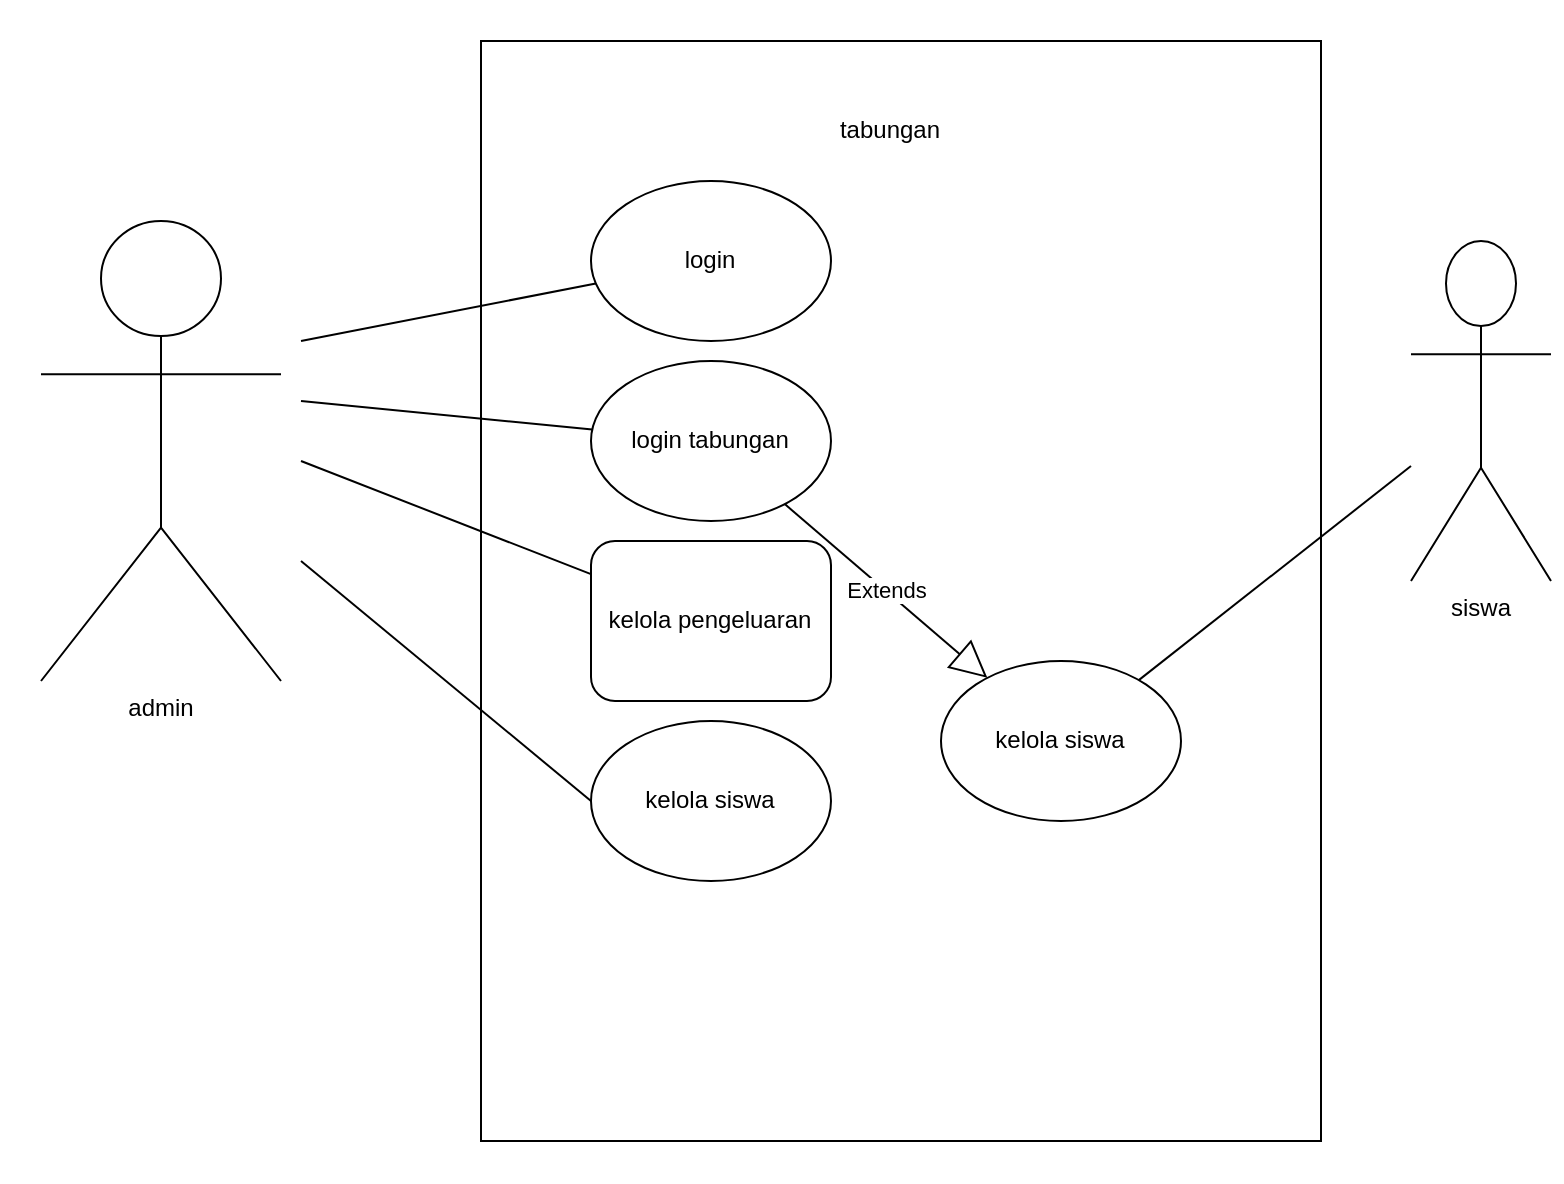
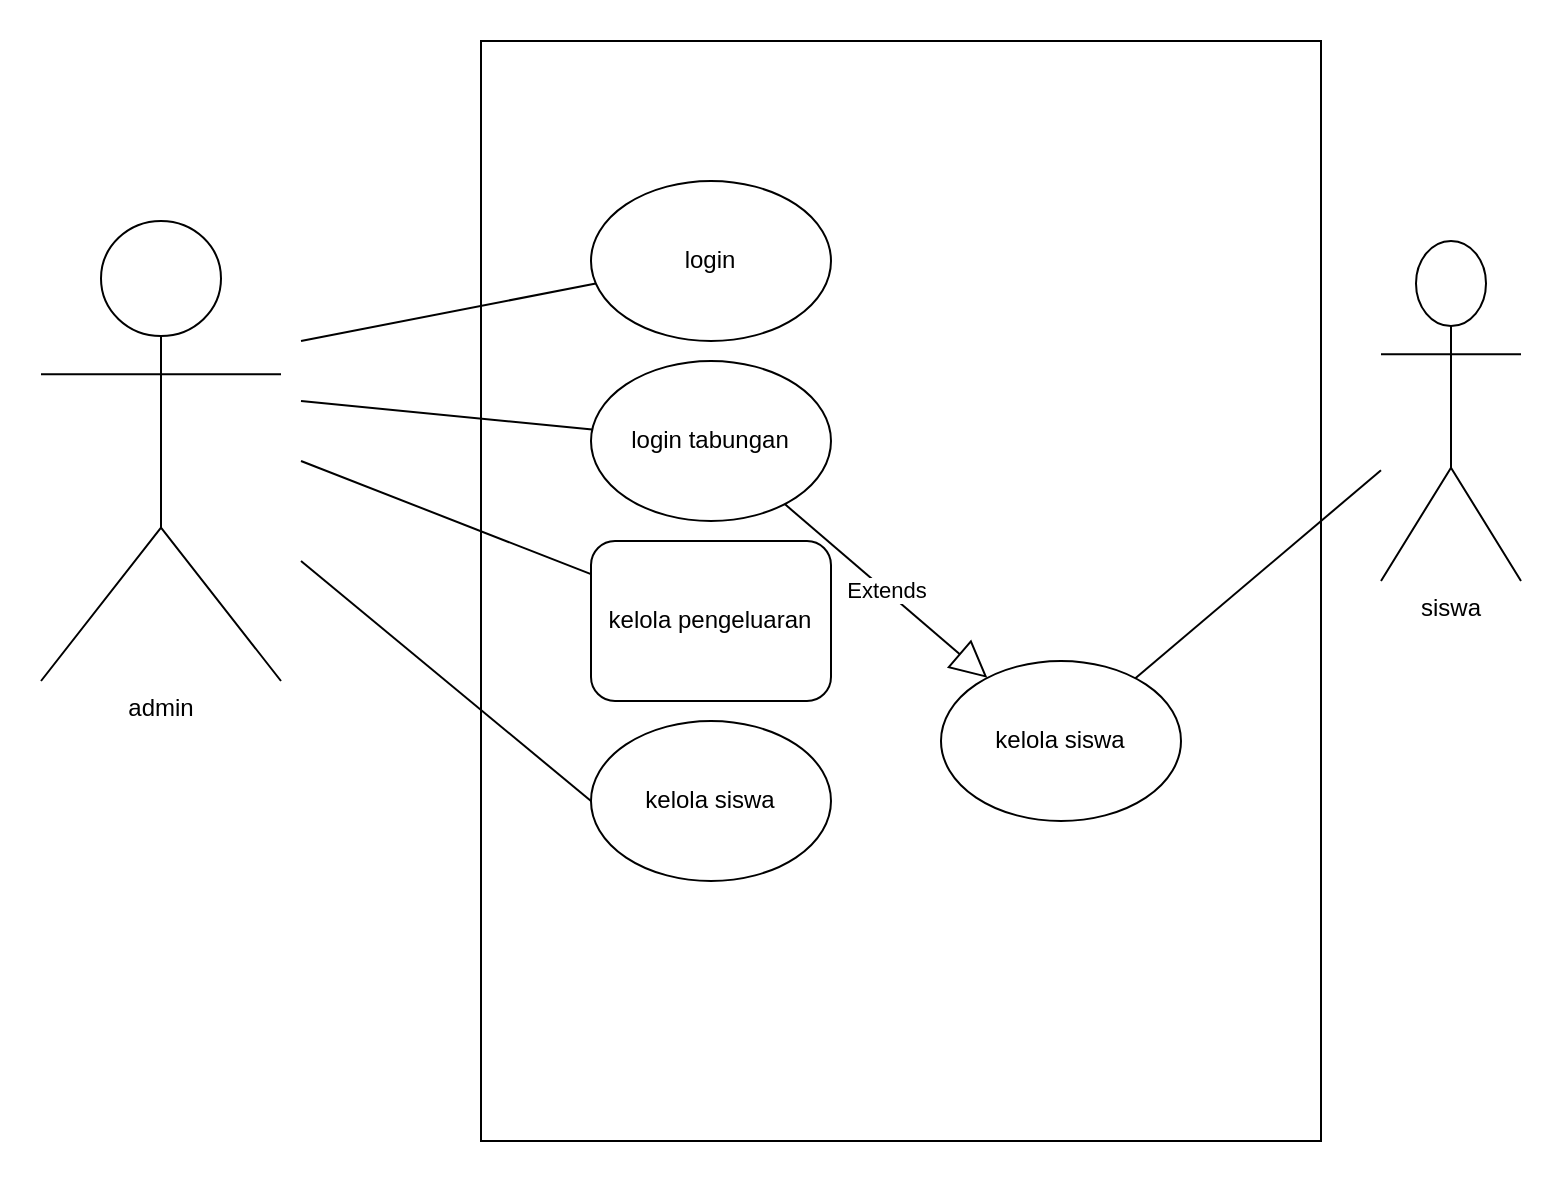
(891, 131) -> none
(1481, 411) -> (1451, 411)
